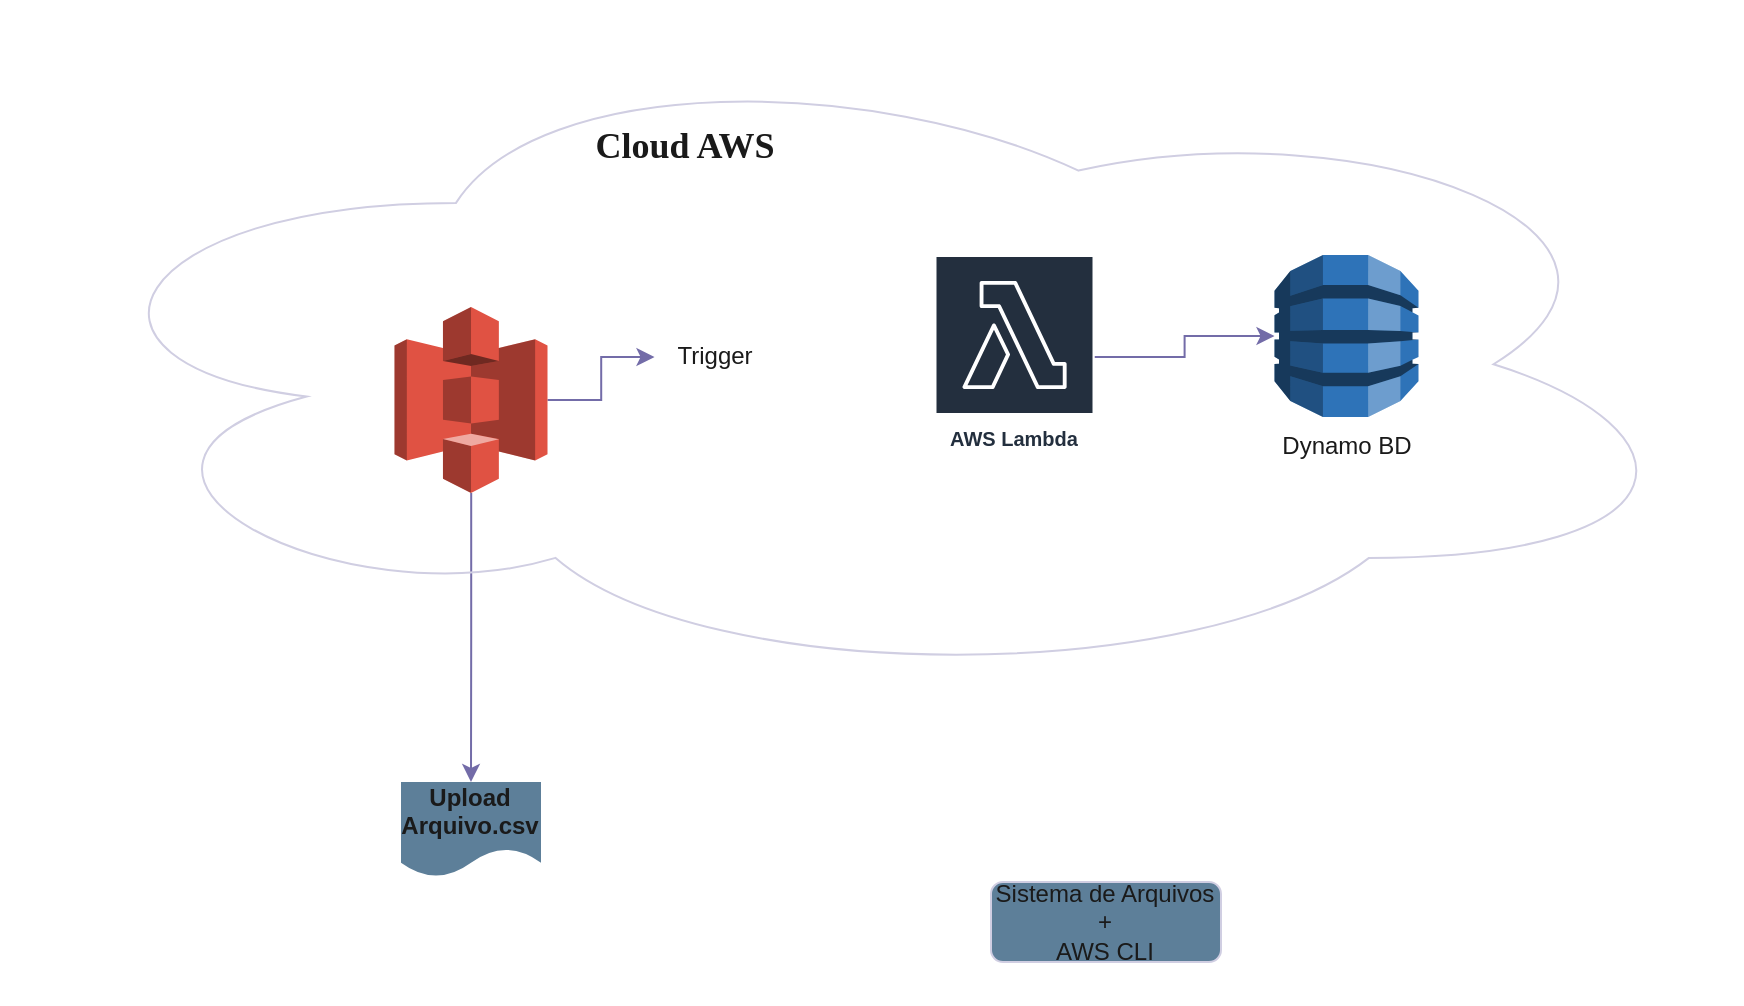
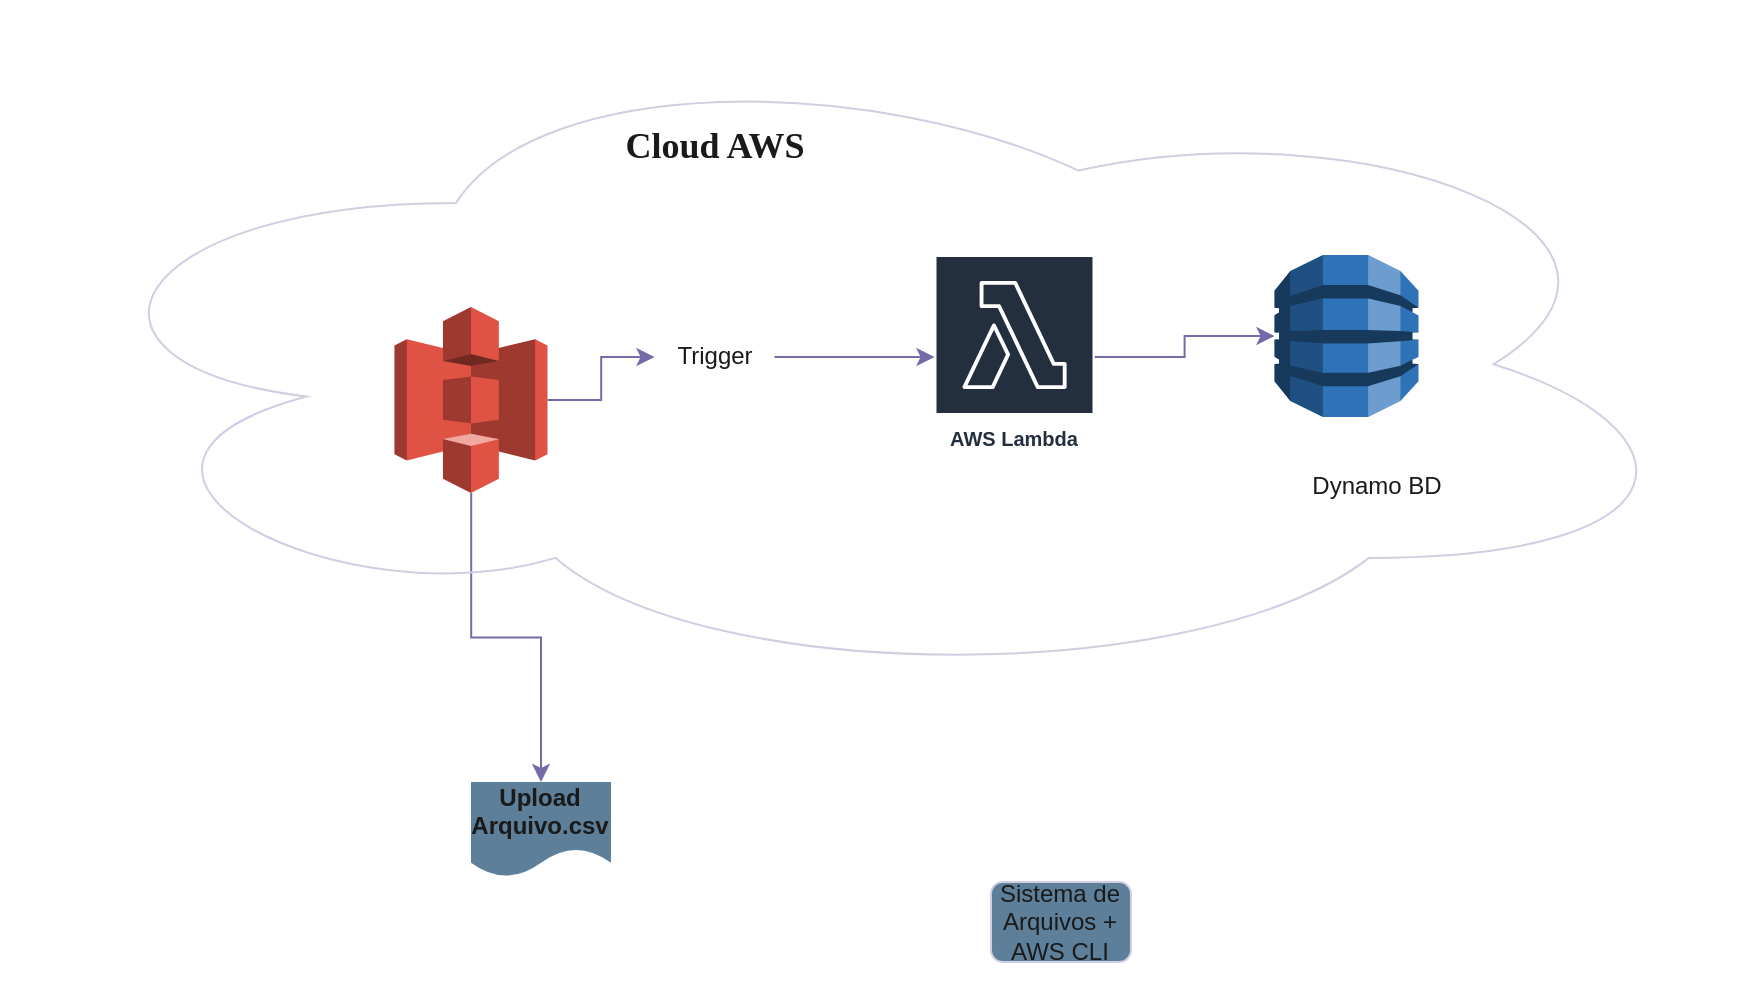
(685, 147) -> (715, 147)
none -> (848, 357)
(1347, 447) -> (1377, 487)
(471, 830) -> (541, 830)
(1106, 922) -> (1061, 922)
